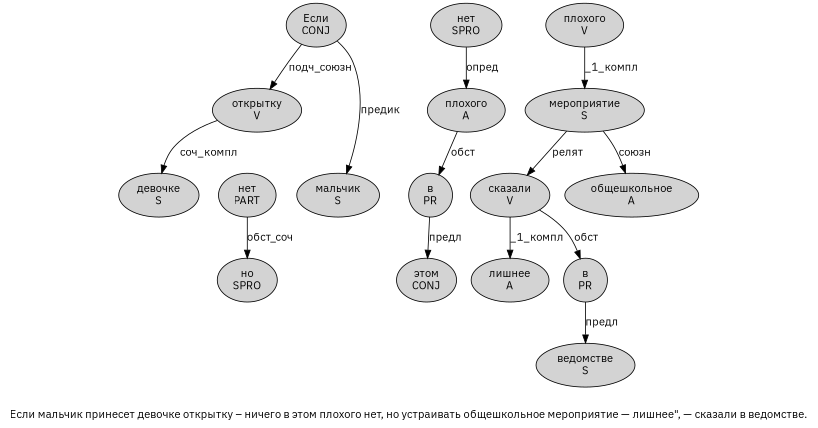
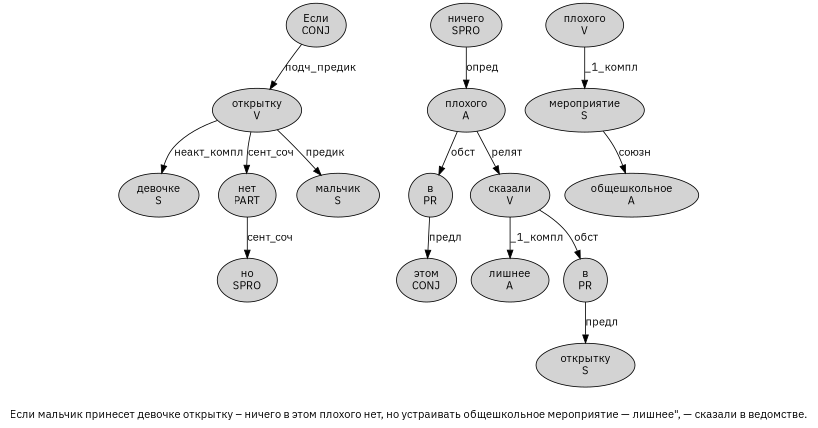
(466, 25) -> (466, 25)
(321, 68) -> (321, 68)
(360, 101) -> (297, 149)
none -> (248, 148)
(550, 150) -> (486, 149)
(209, 153) -> (209, 153)
(270, 238) -> (270, 238)
(586, 365) -> (586, 365)
